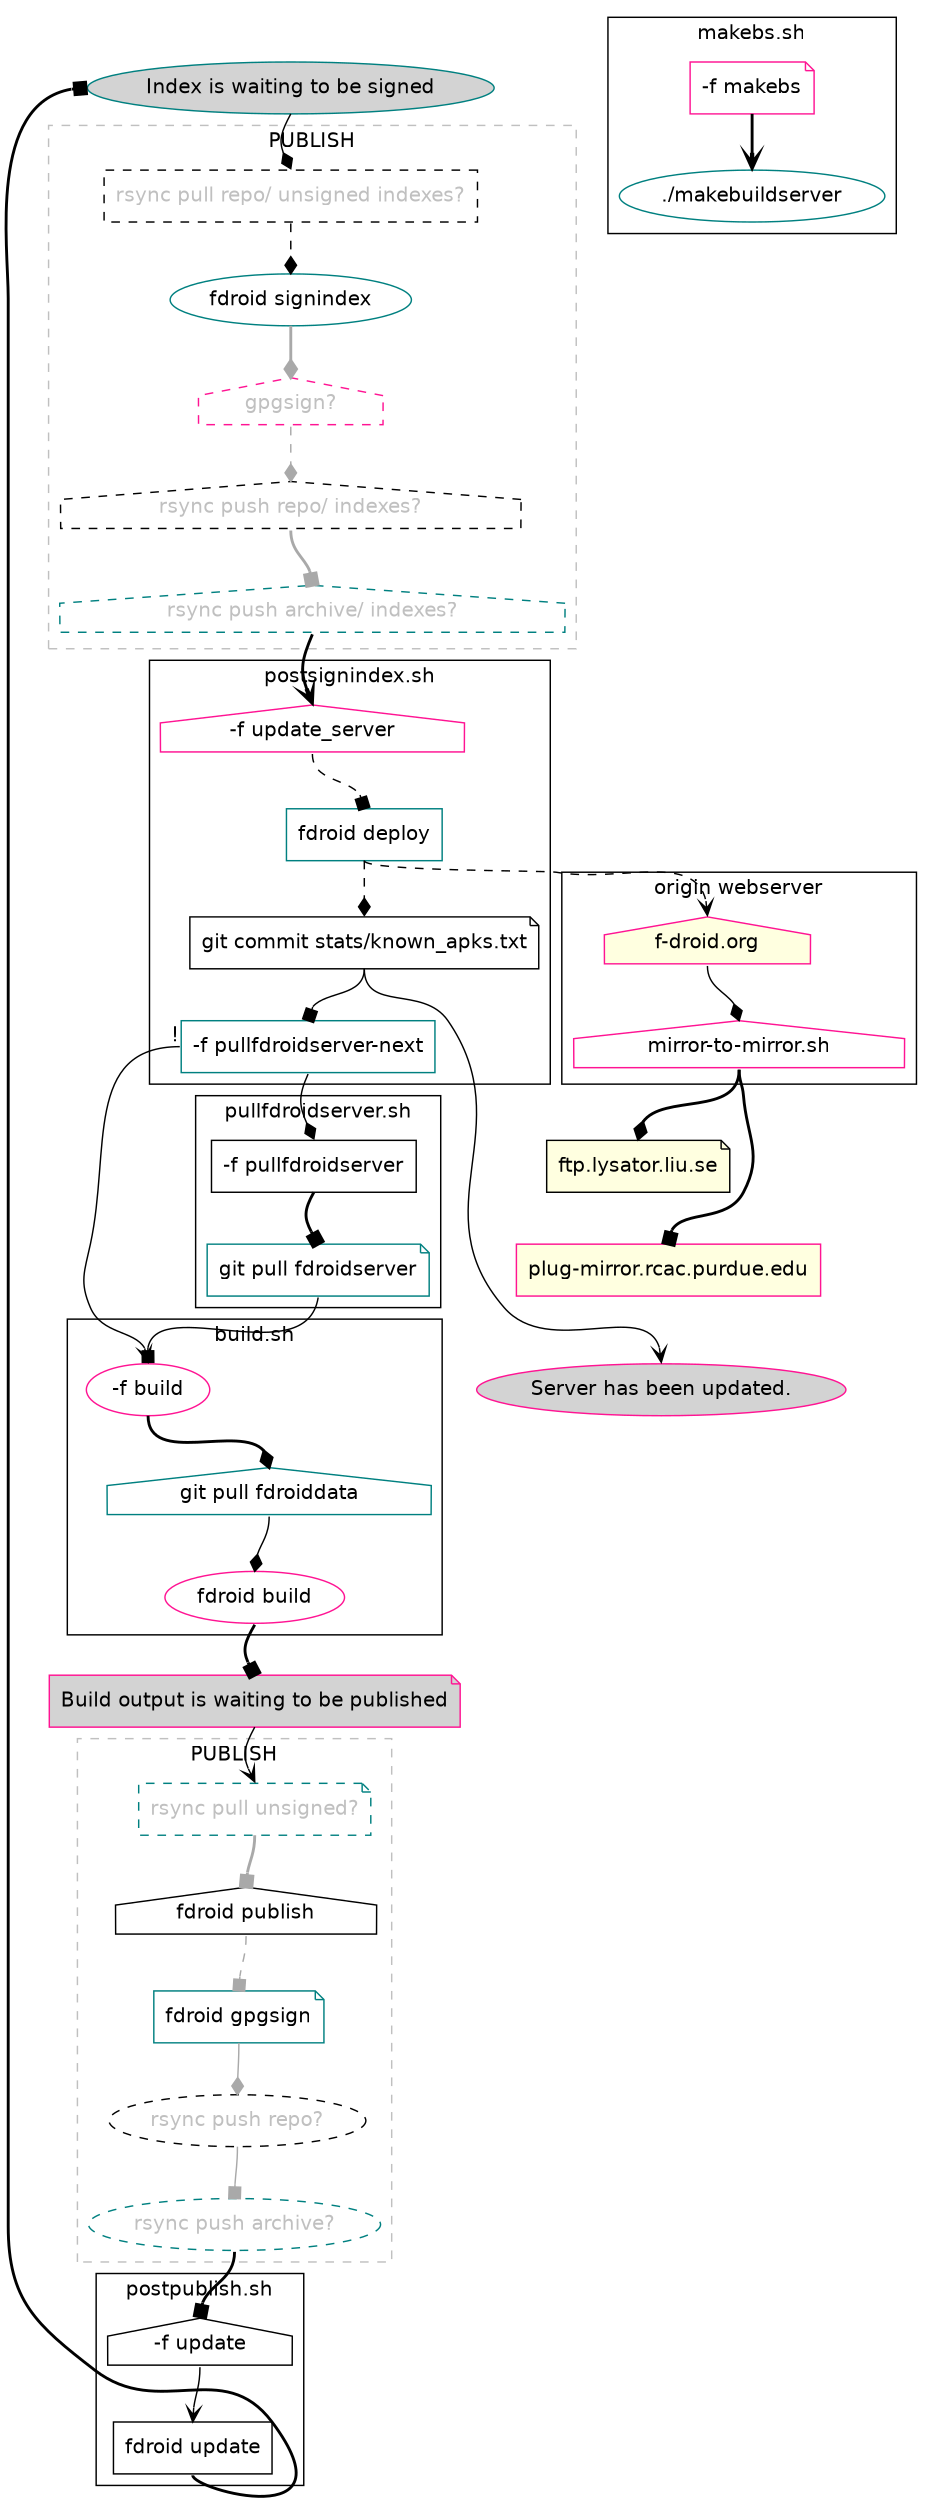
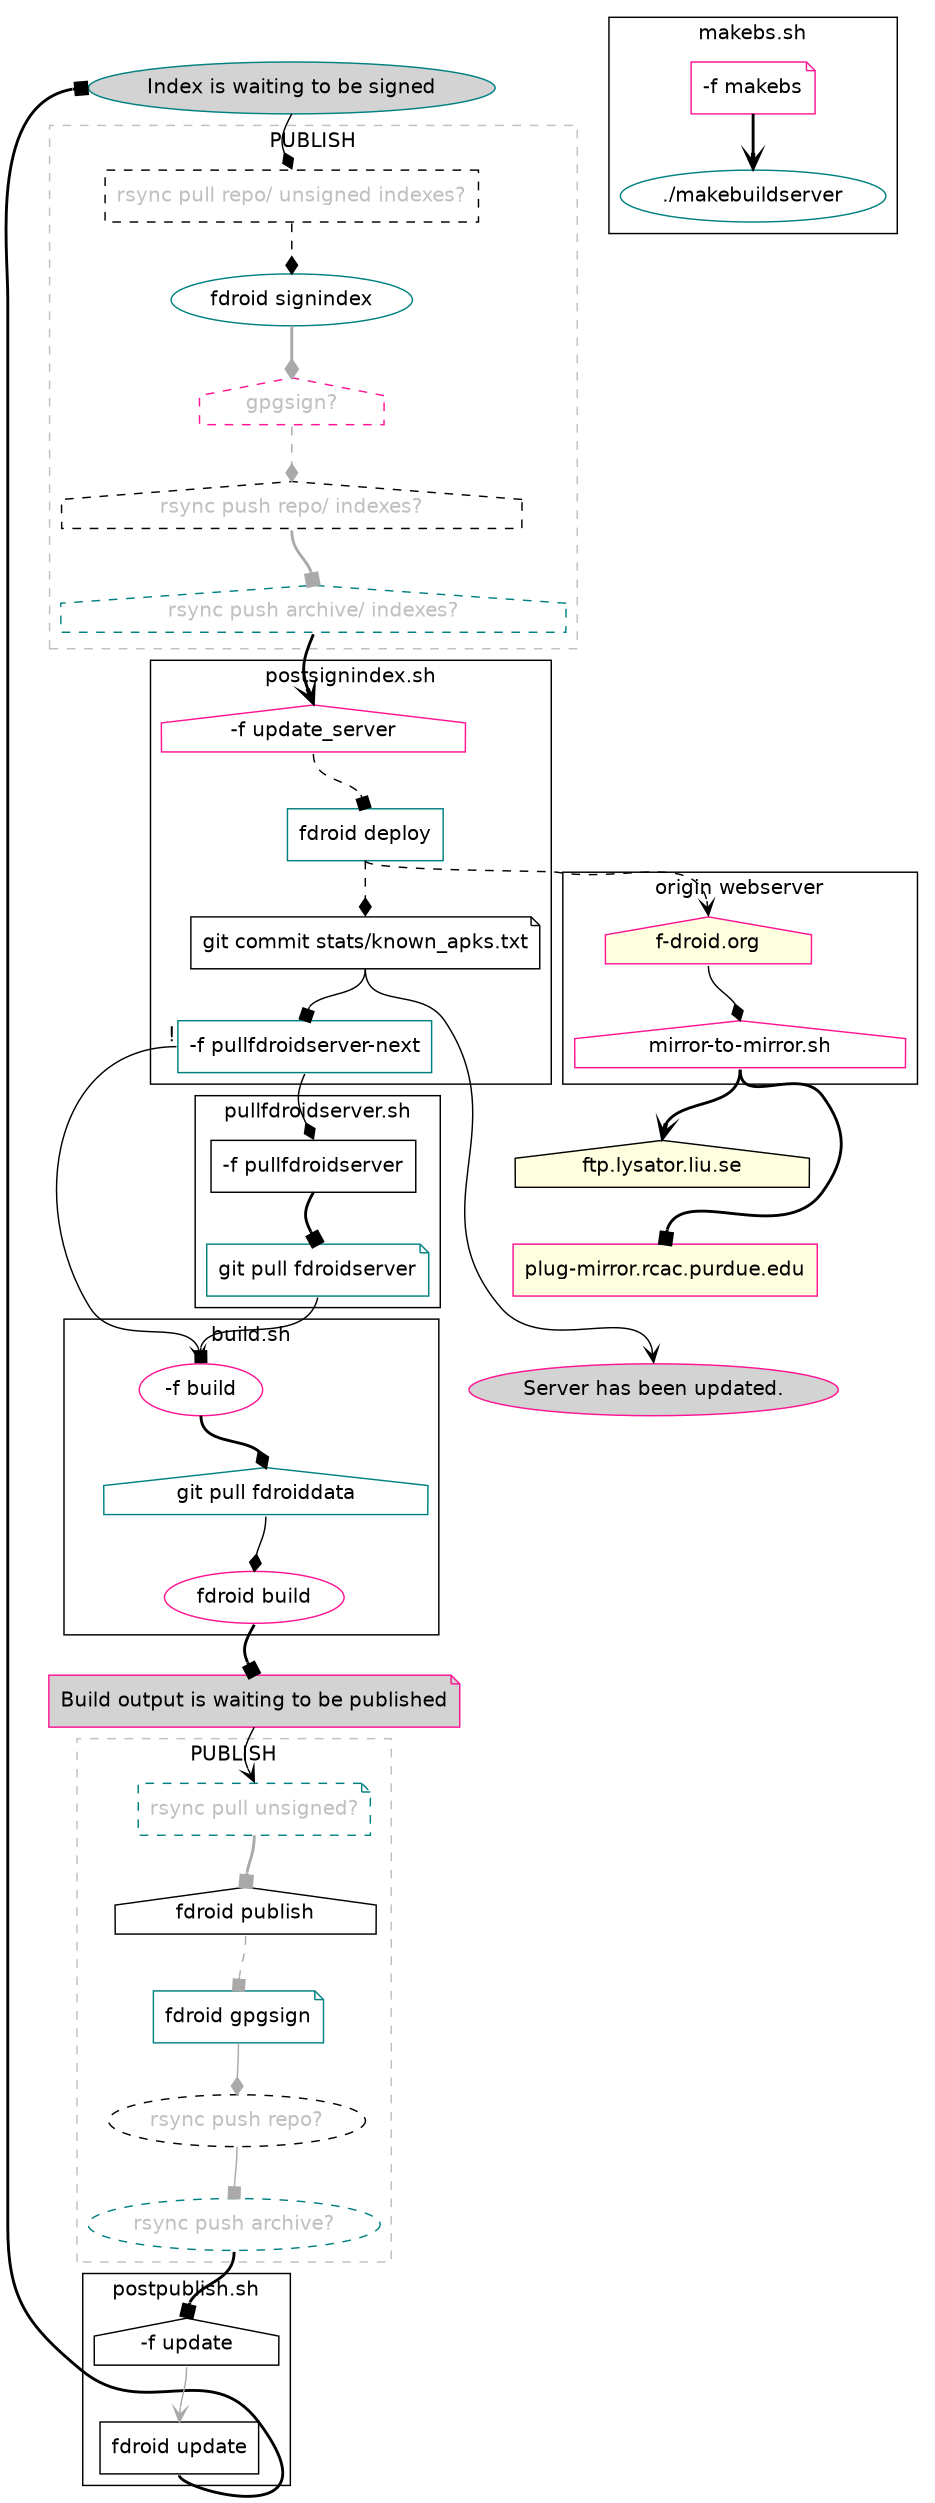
(697, 1103) -> (708, 1102)
(638, 1166) -> (662, 1166)
(199, 2381) -> (186, 2381)
